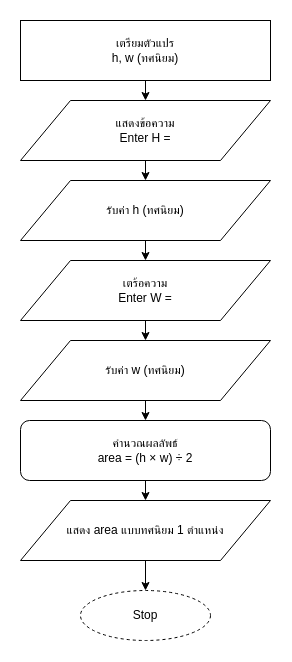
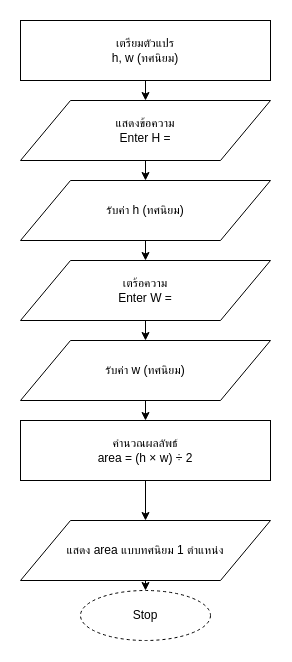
(146, 451) -> (146, 451)
(146, 531) -> (146, 551)
